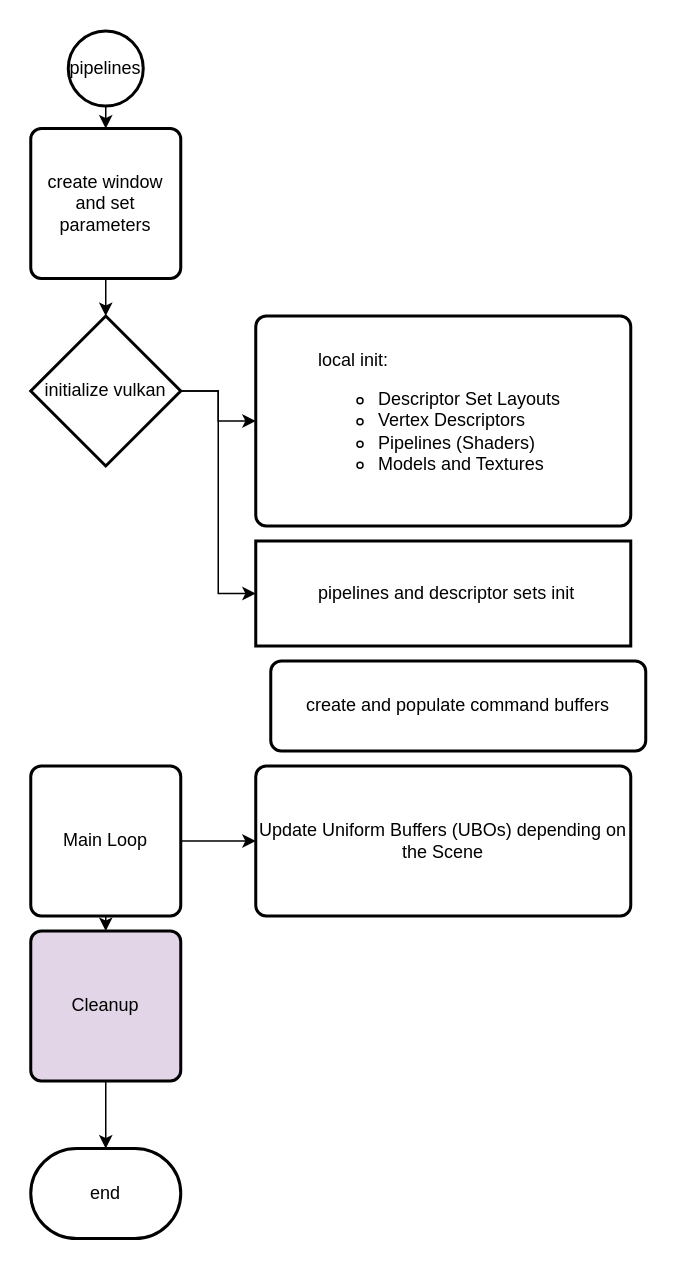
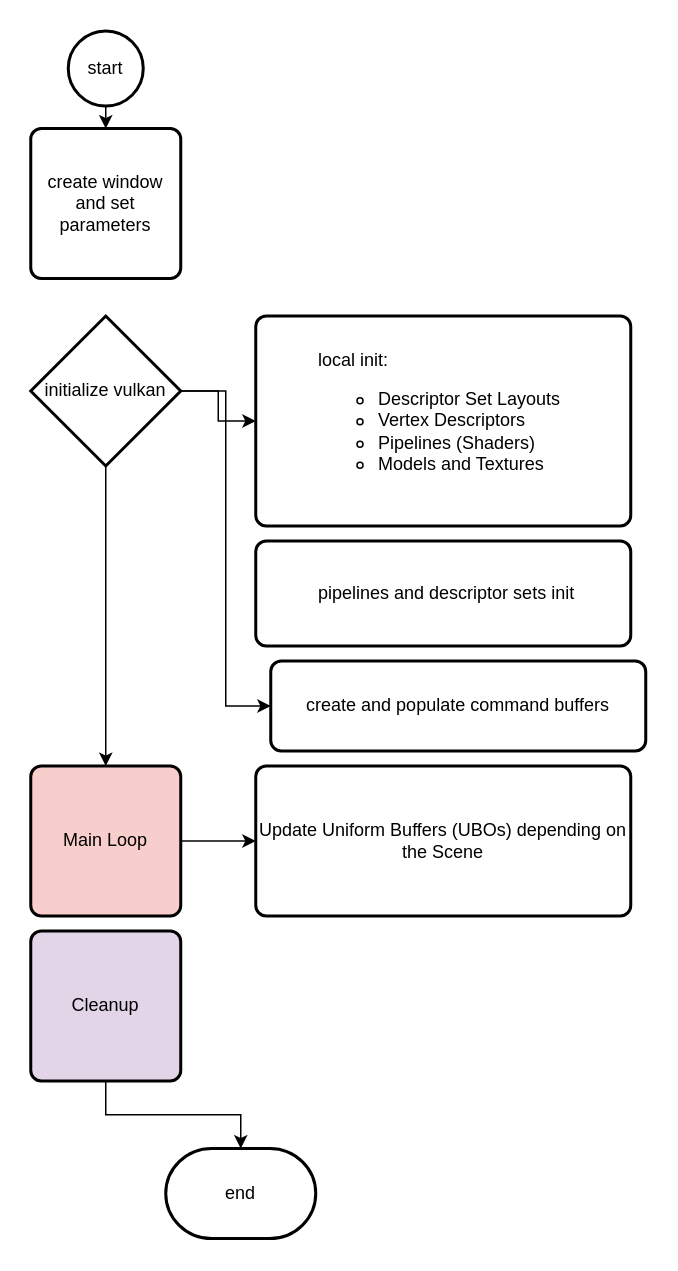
(106, 68) -> (106, 68)
(106, 292) -> none
(218, 521) -> none
none -> (226, 563)
(443, 593) -> (443, 593)
none -> (106, 611)
(106, 841) -> (106, 841)
(106, 918) -> none
(106, 1193) -> (241, 1193)
